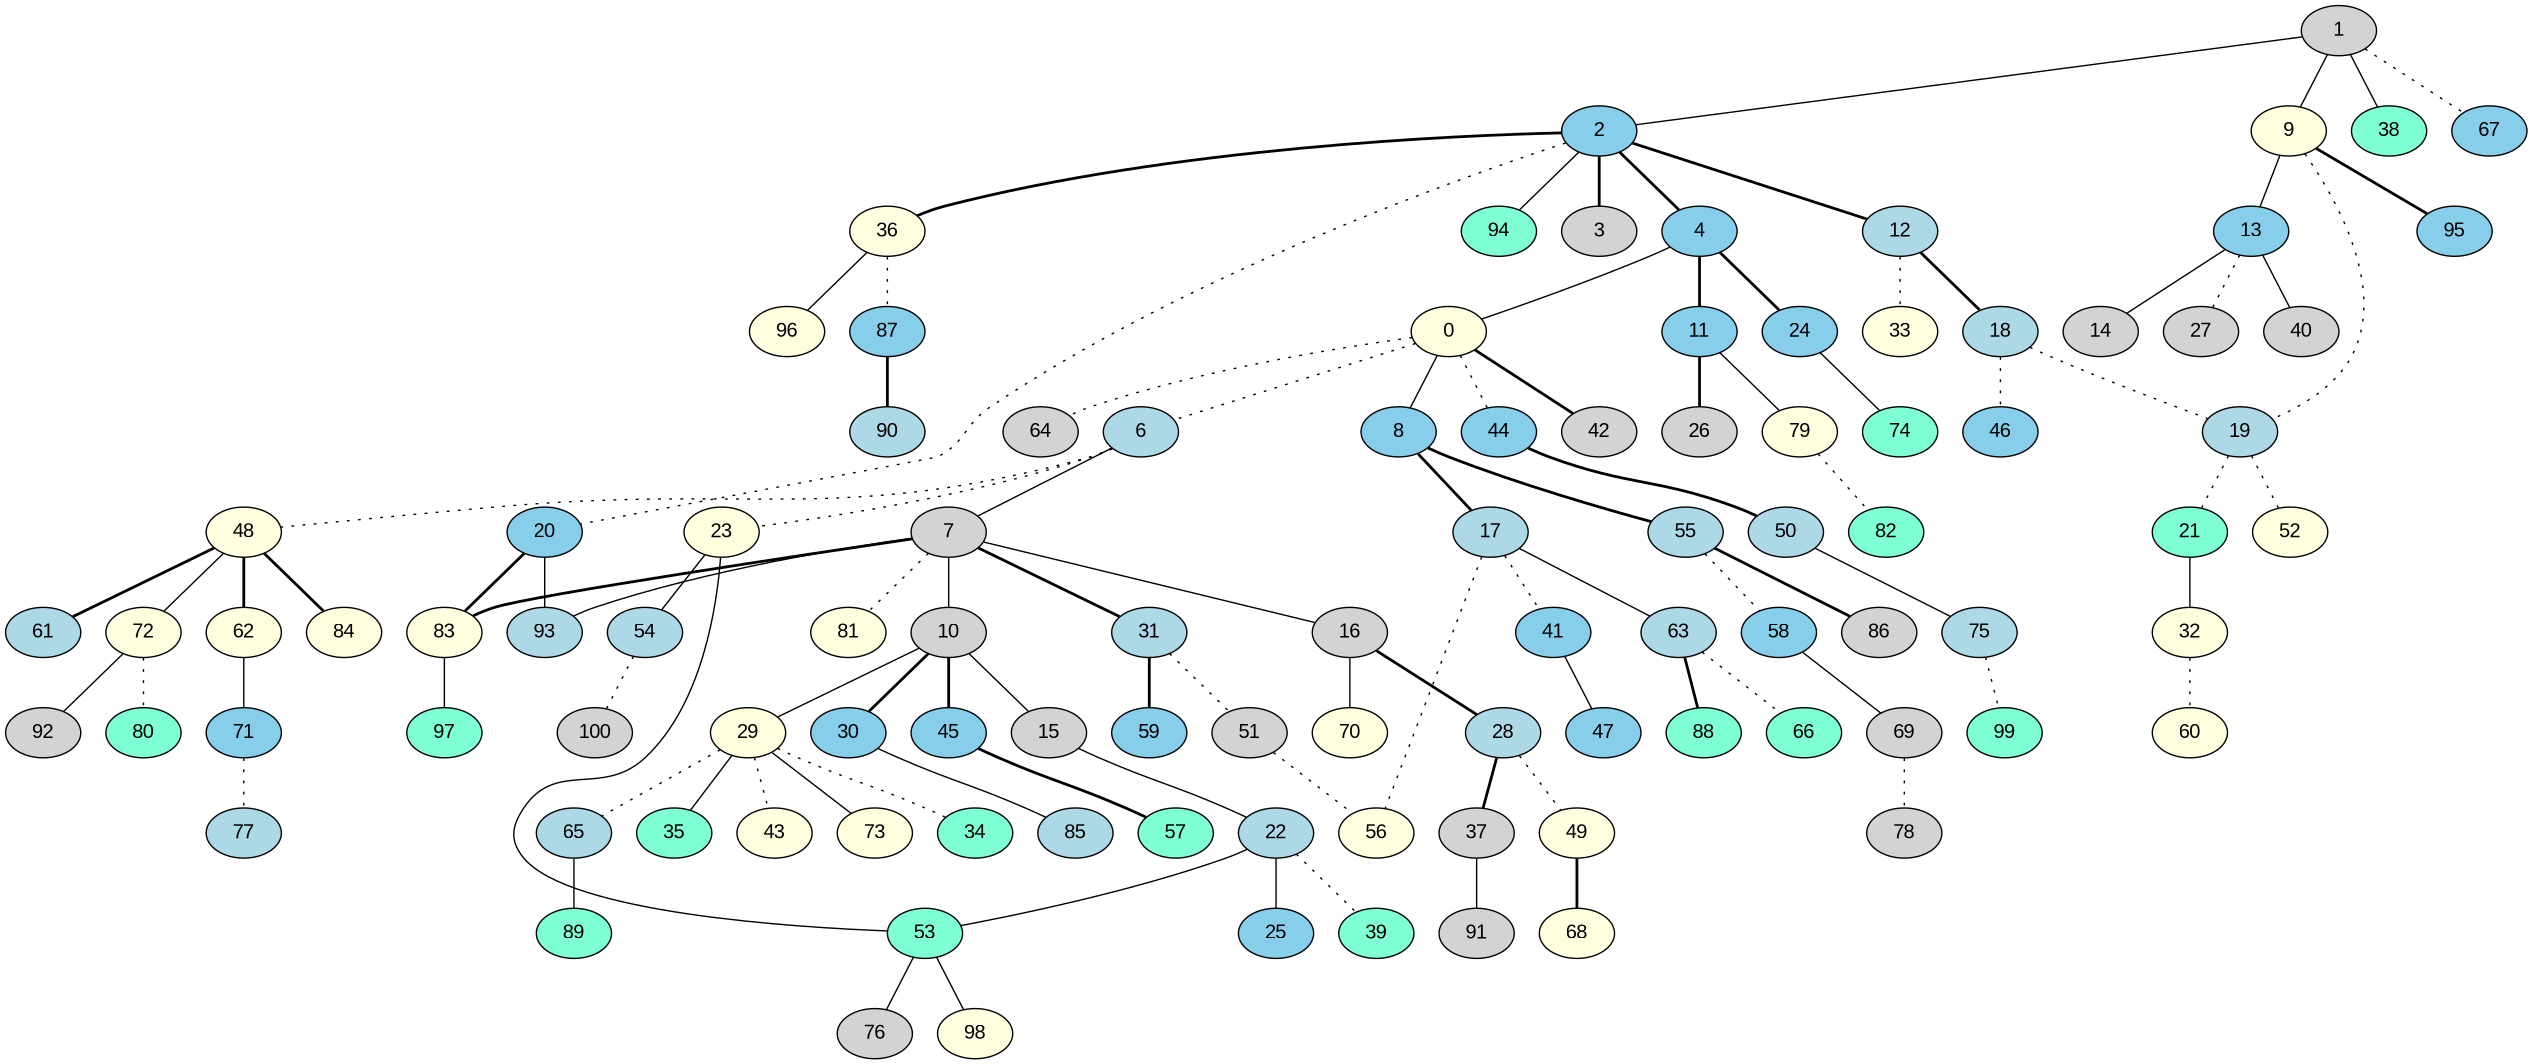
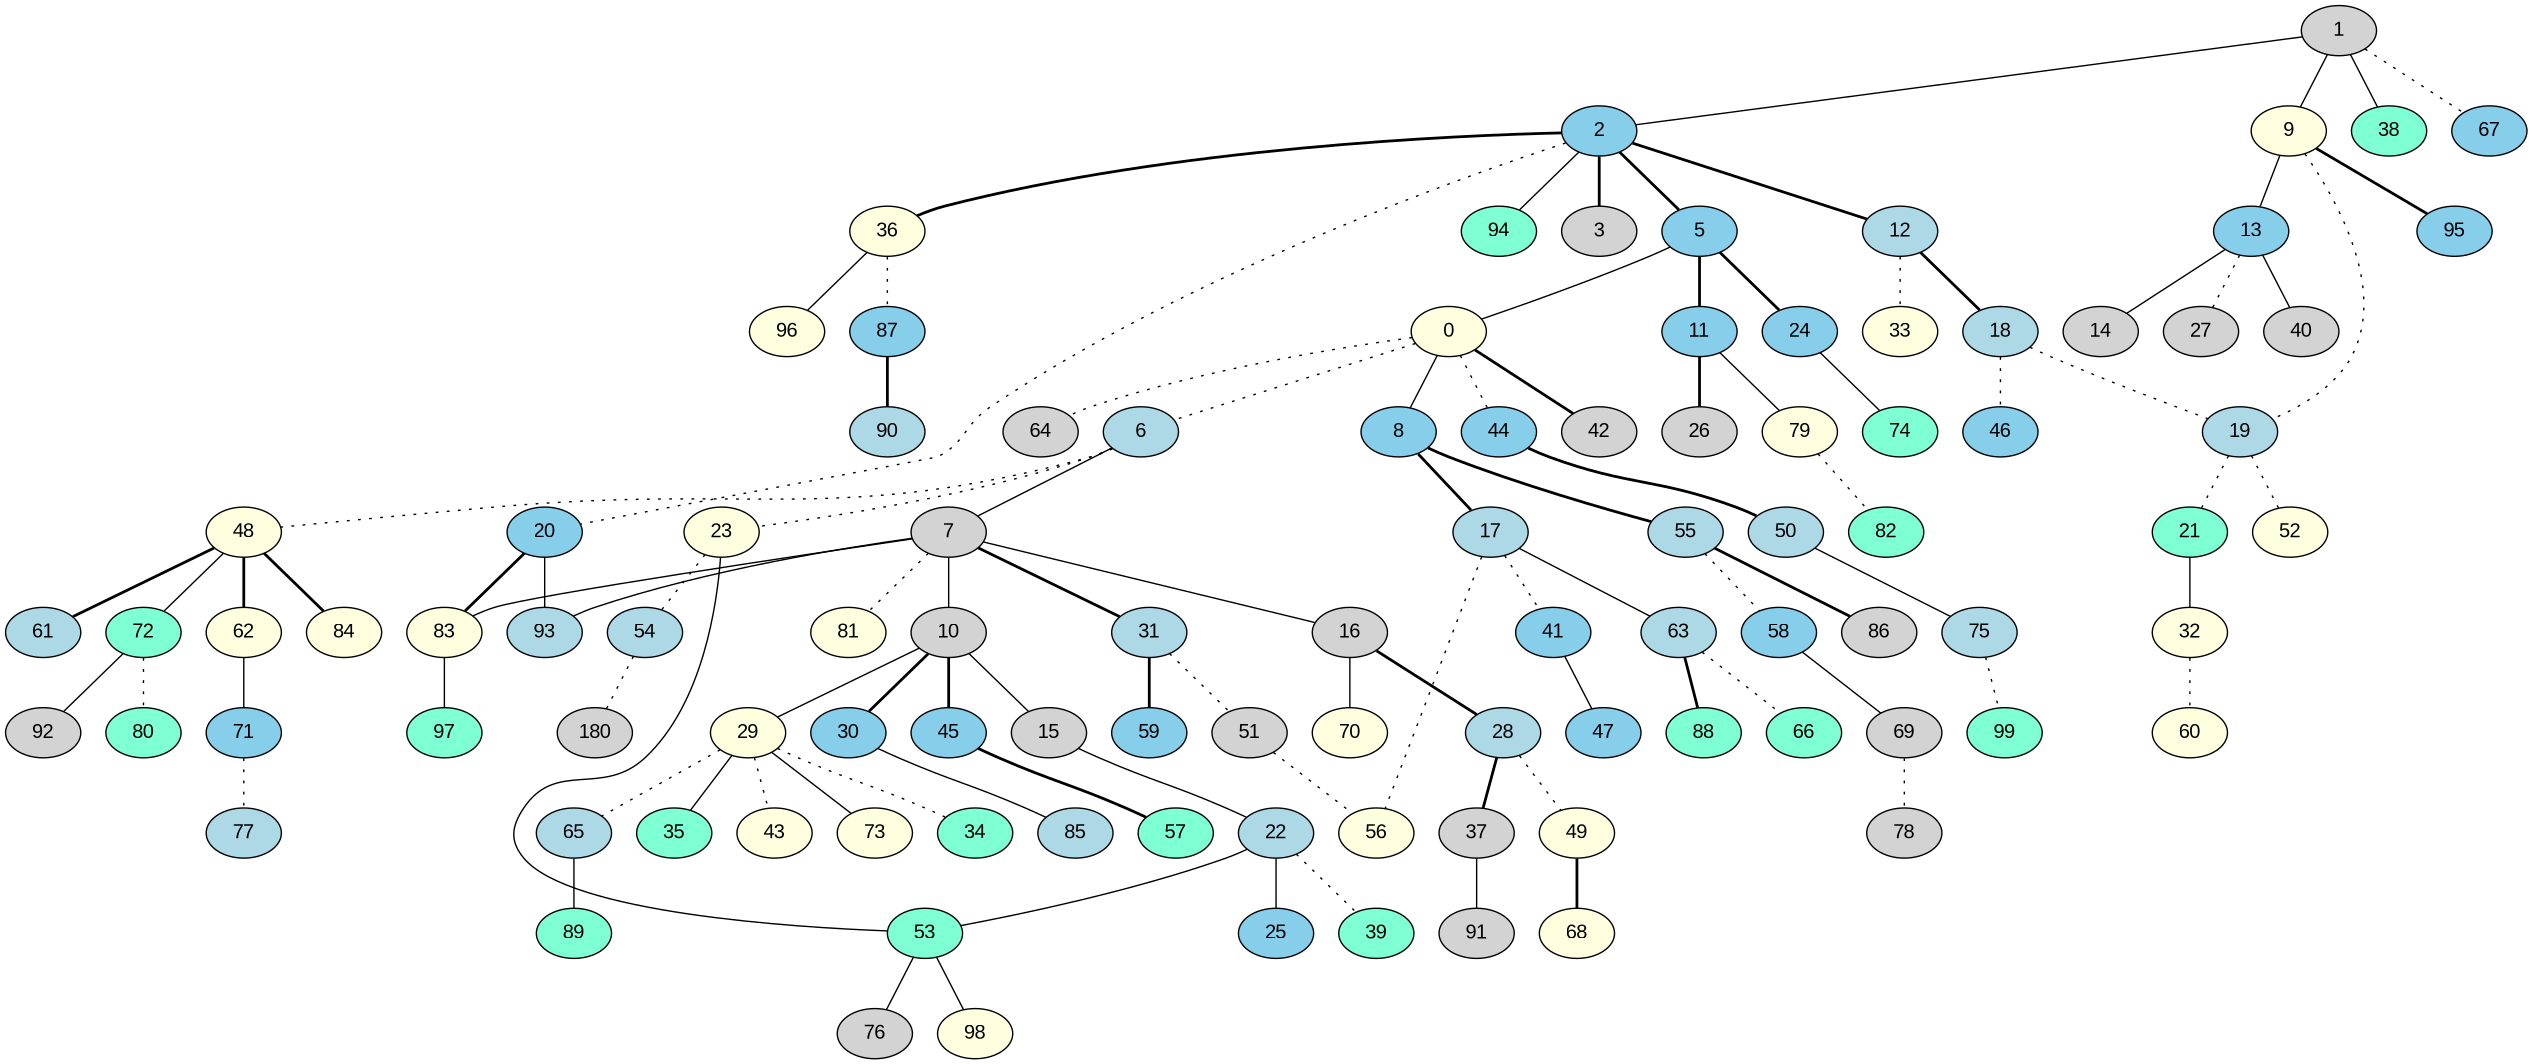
(1700, 231) -> (1700, 231)
(670, 576) -> (670, 576)
(675, 593) -> (675, 593)
(143, 632) -> (143, 632)
(595, 733) -> (595, 733)
